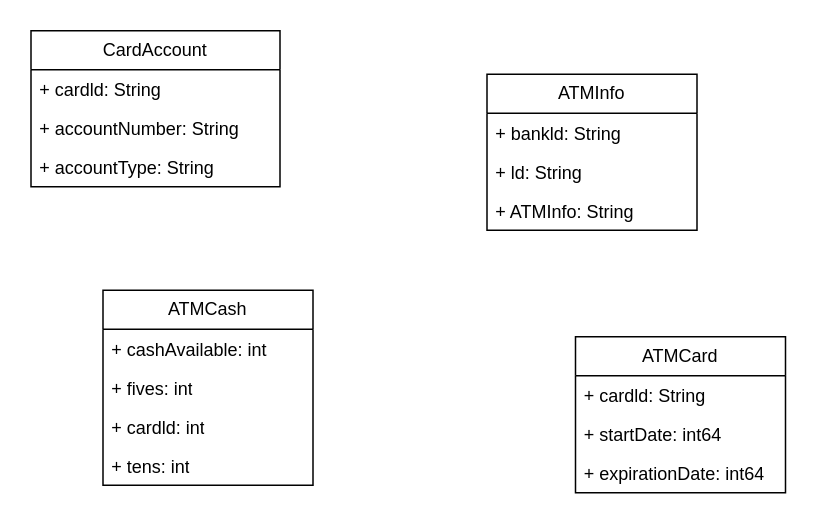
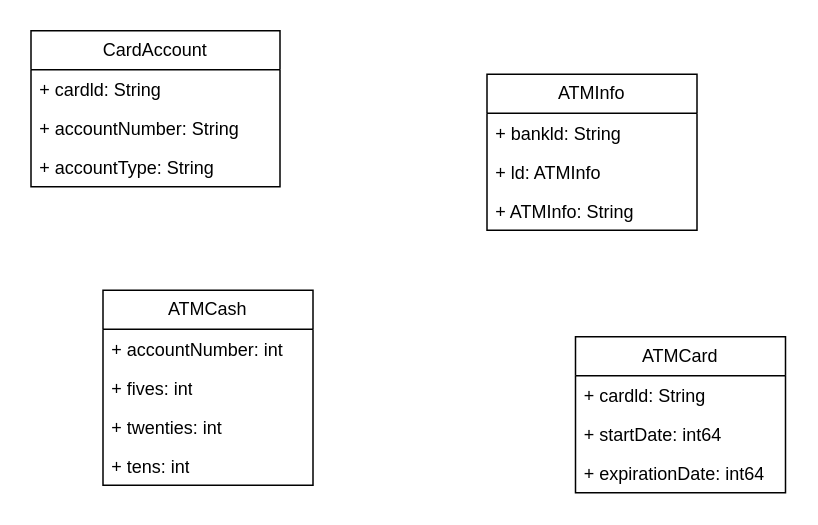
(545, 174) -> (552, 174)
(196, 351) -> (203, 351)
(166, 429) -> (176, 429)
